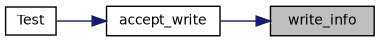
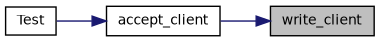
(163, 21) -> (163, 21)
(322, 21) -> (322, 21)
